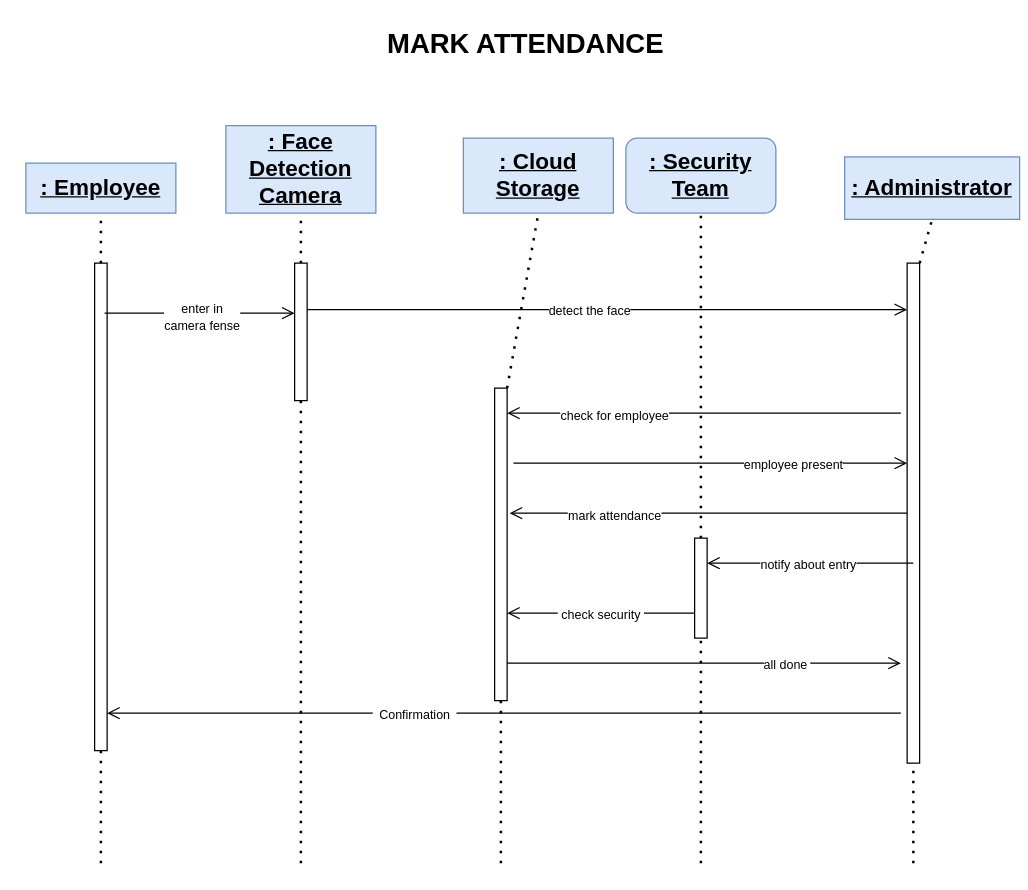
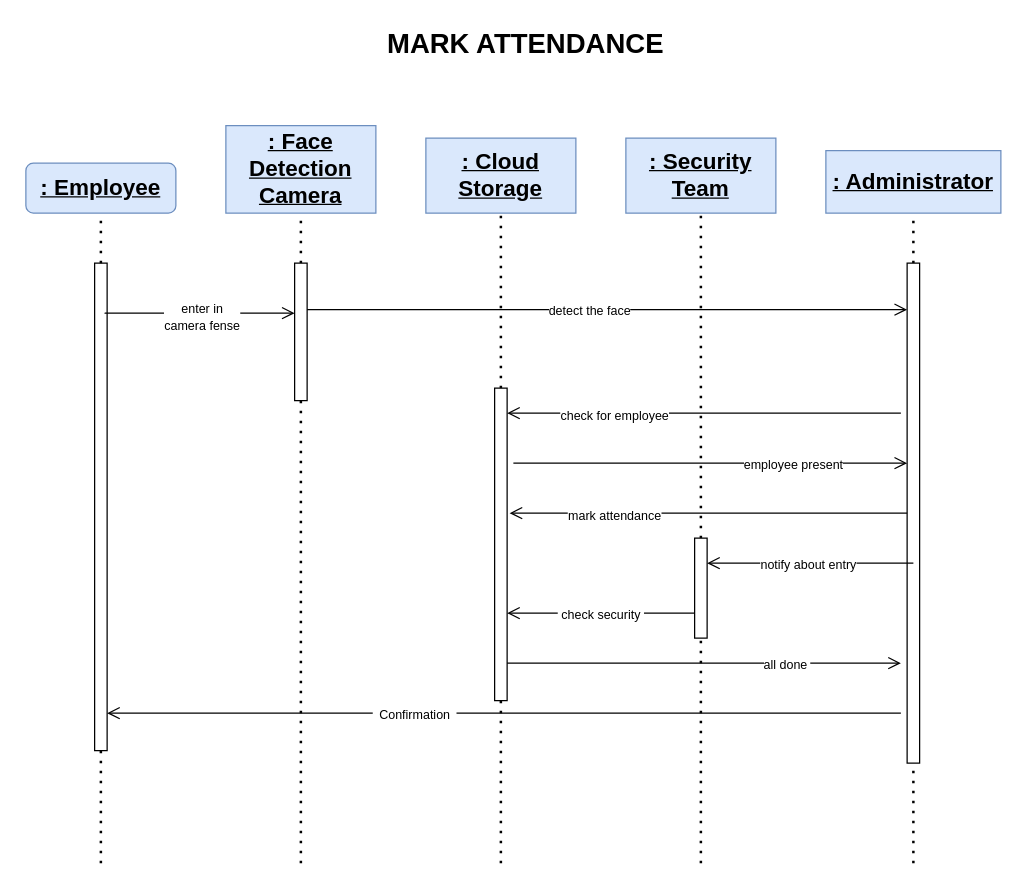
(538, 176) -> (501, 176)
(701, 176) -> (701, 176)
(101, 188) -> (101, 188)
(932, 188) -> (913, 182)
